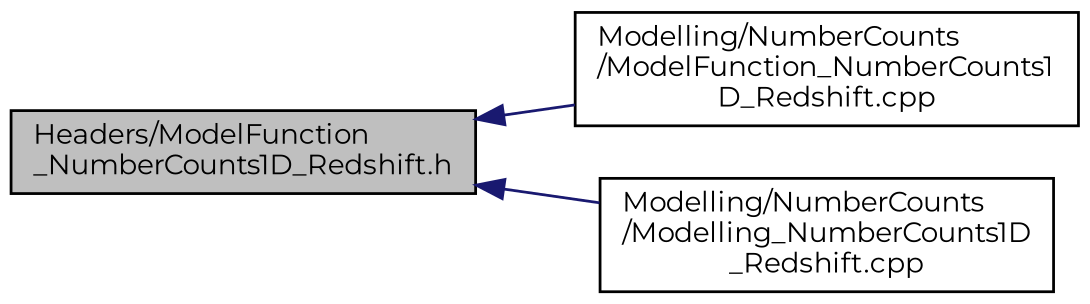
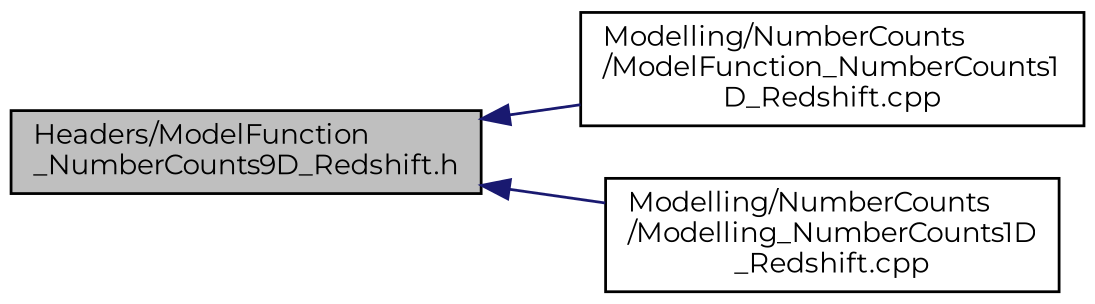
(243, 152) -> (246, 152)
